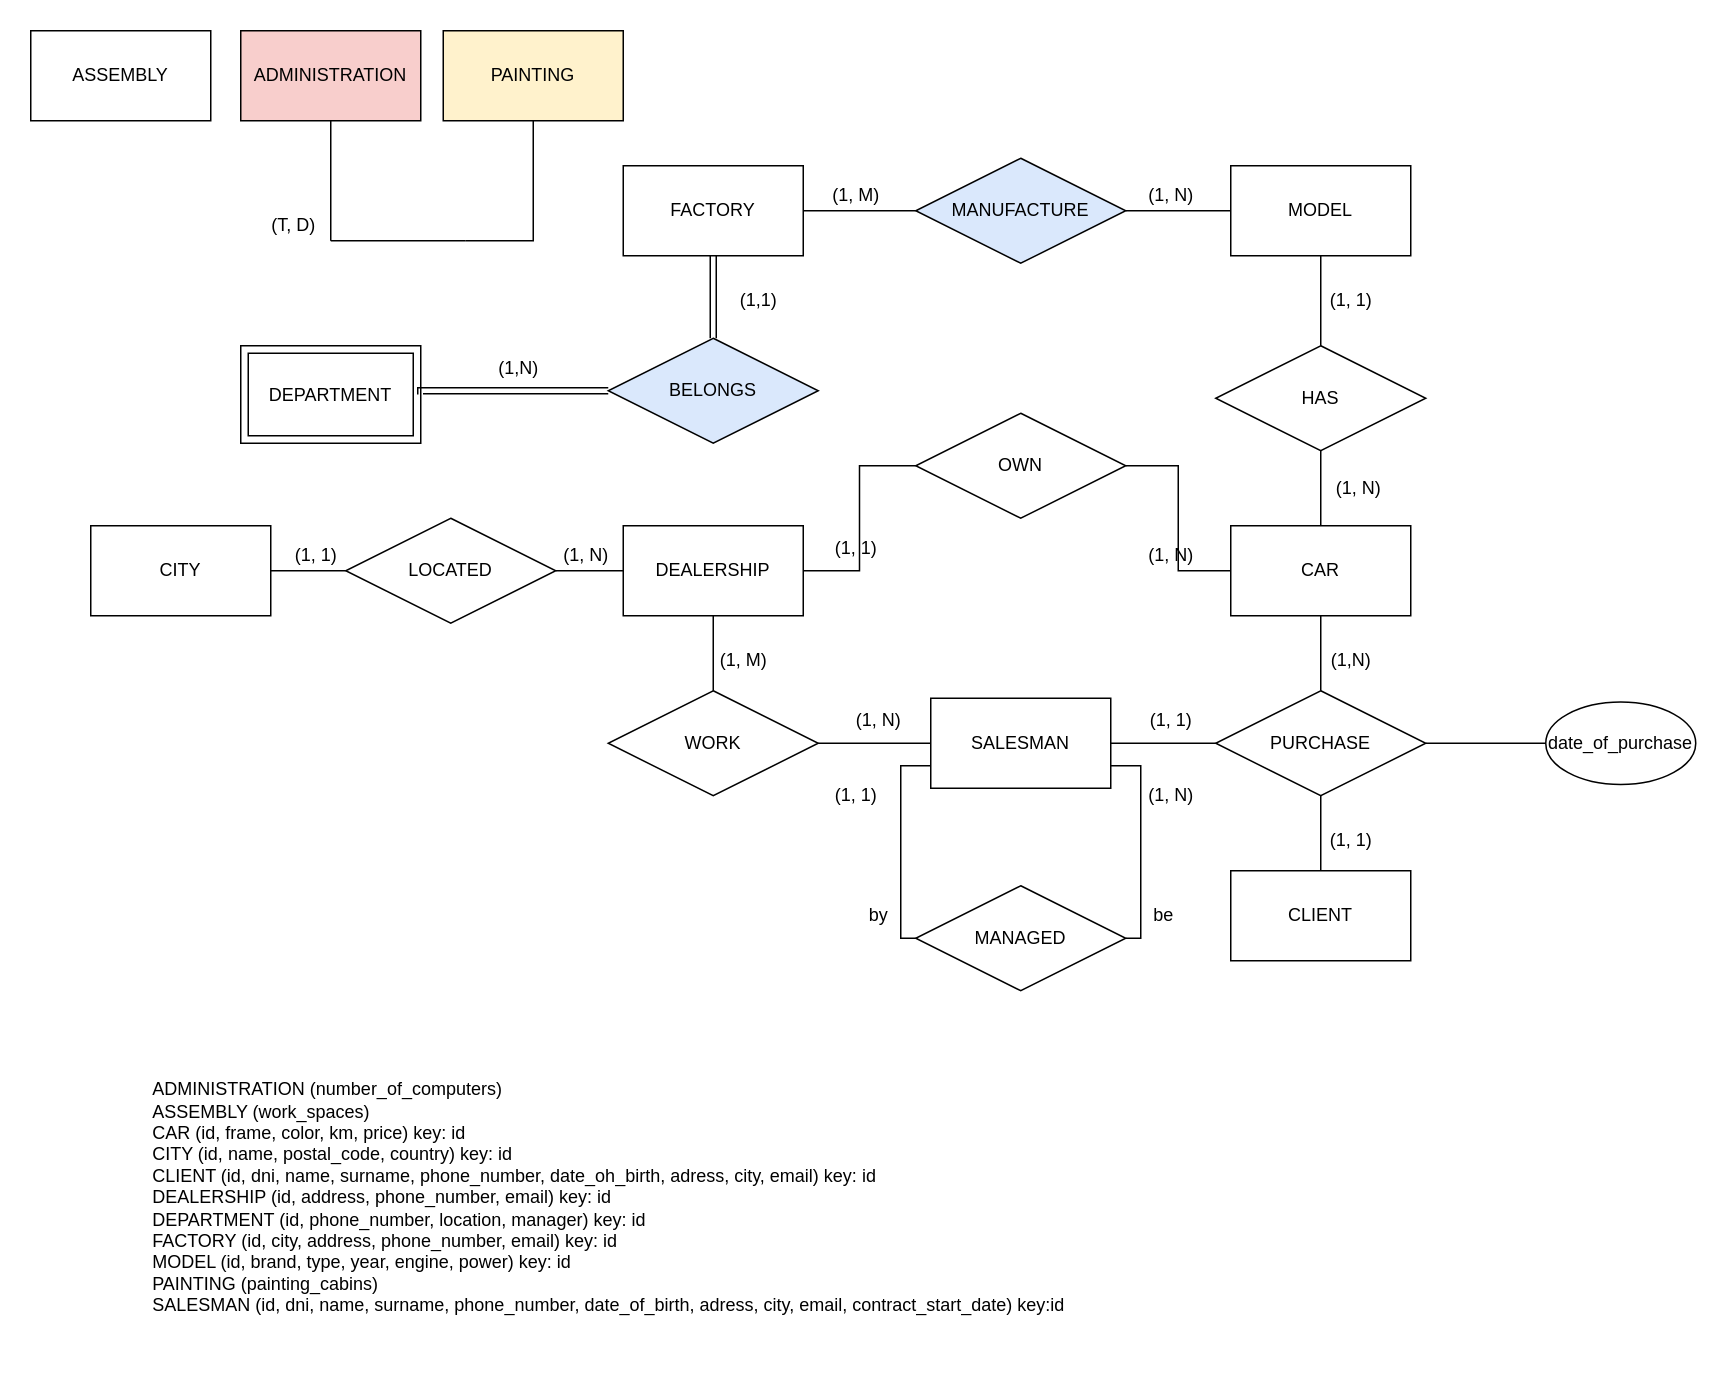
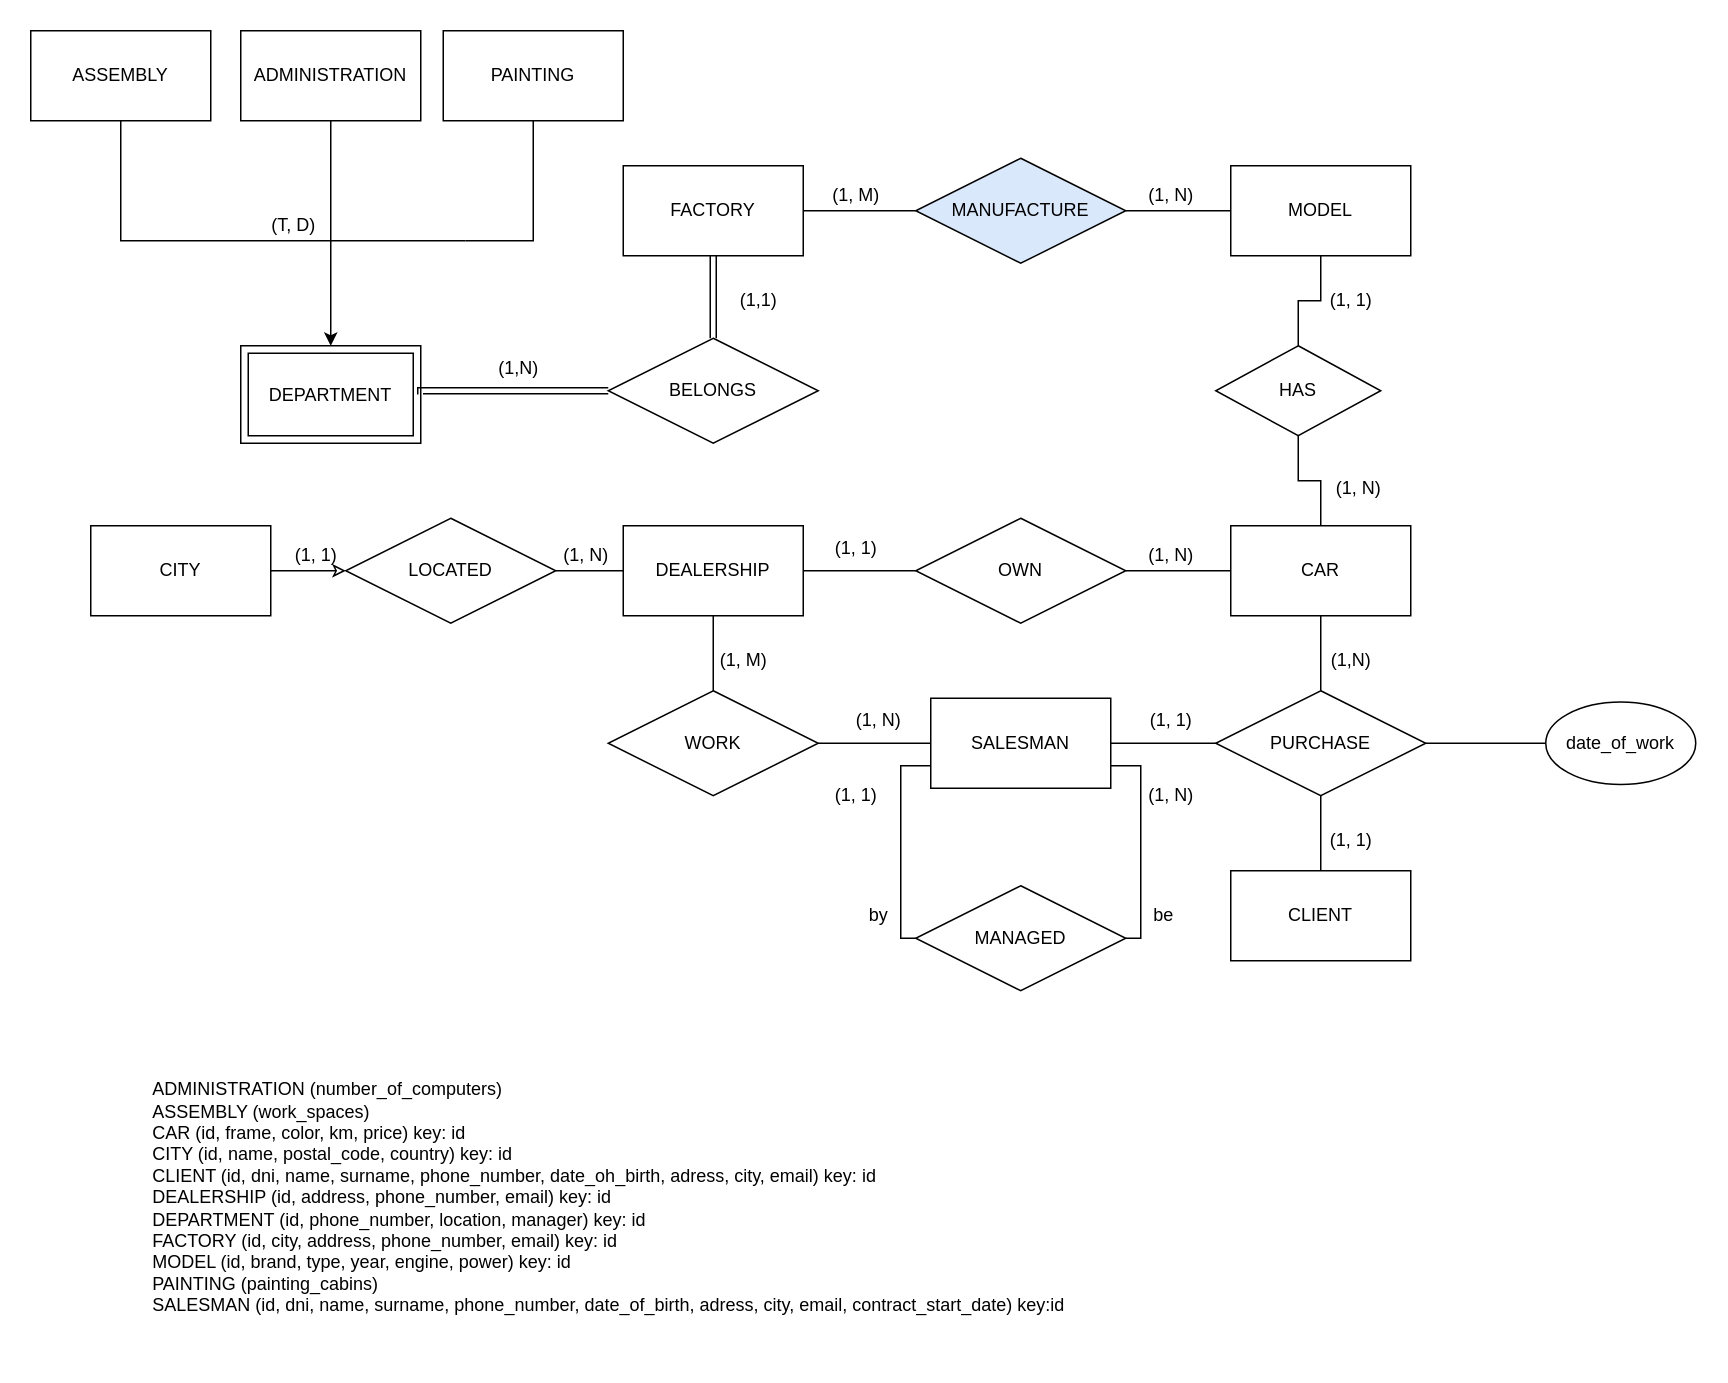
(331, 76) -> (331, 76)
(533, 76) -> (533, 76)
none -> (213, 241)
(713, 391) -> (713, 391)
(1321, 398) -> (1298, 391)
(1021, 466) -> (1021, 571)
(338, 571) -> (334, 571)
(1621, 743) -> (1621, 743)
